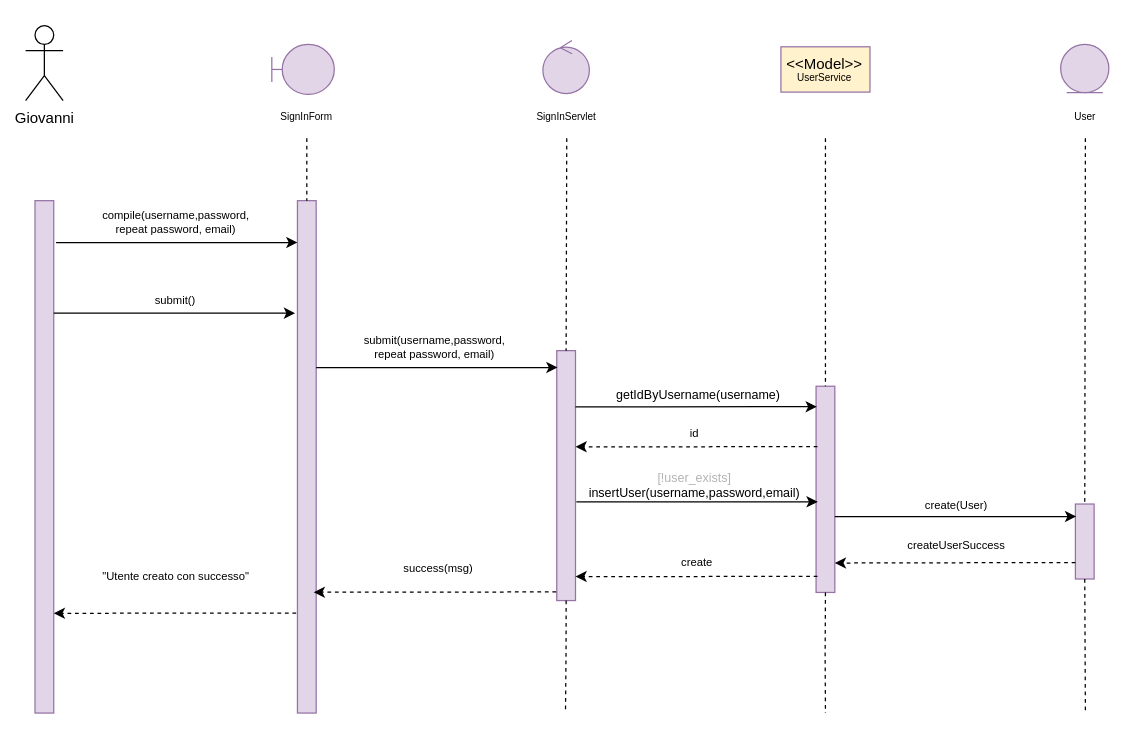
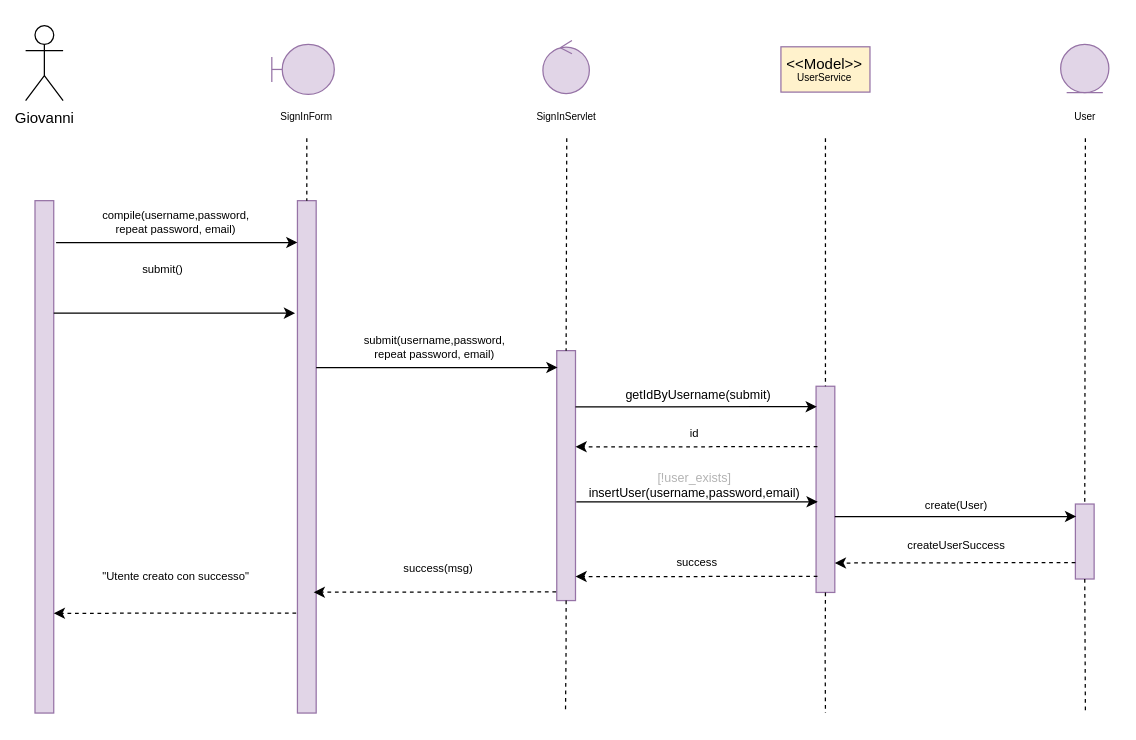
(176, 301) -> (163, 269)
(699, 394) -> (699, 394)
(698, 563) -> (698, 563)
